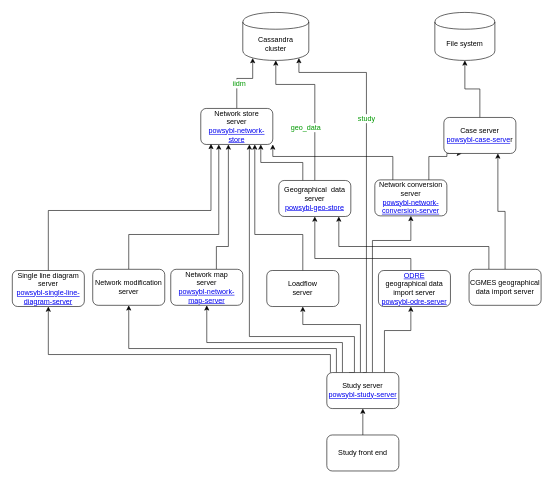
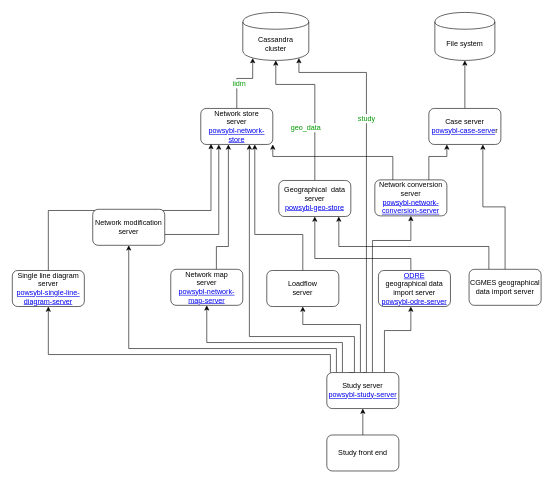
(480, 135) -> (465, 126)
(282, 162) -> none
(129, 287) -> (129, 227)
